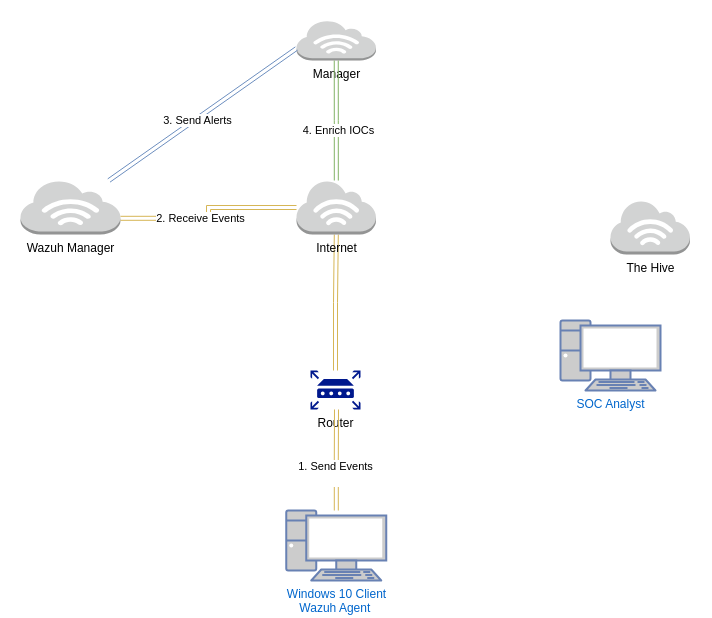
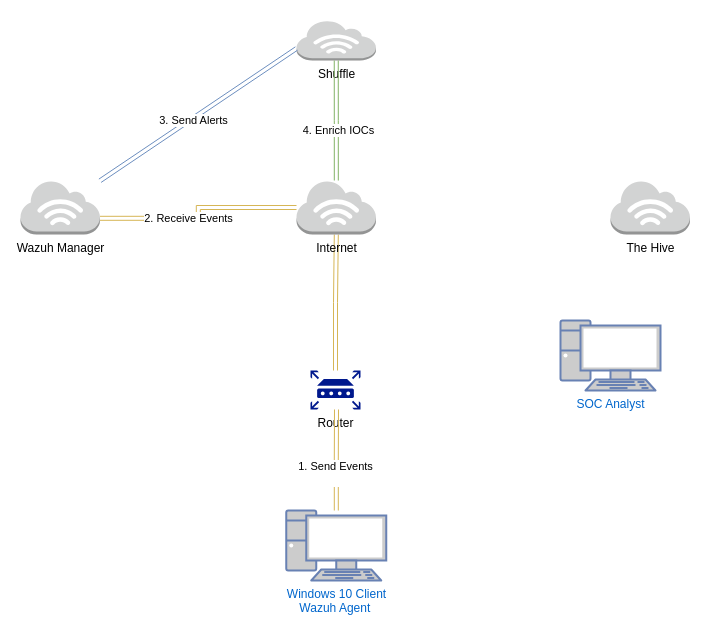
(337, 75) -> (337, 75)
(71, 208) -> (60, 208)
(650, 228) -> (650, 208)
